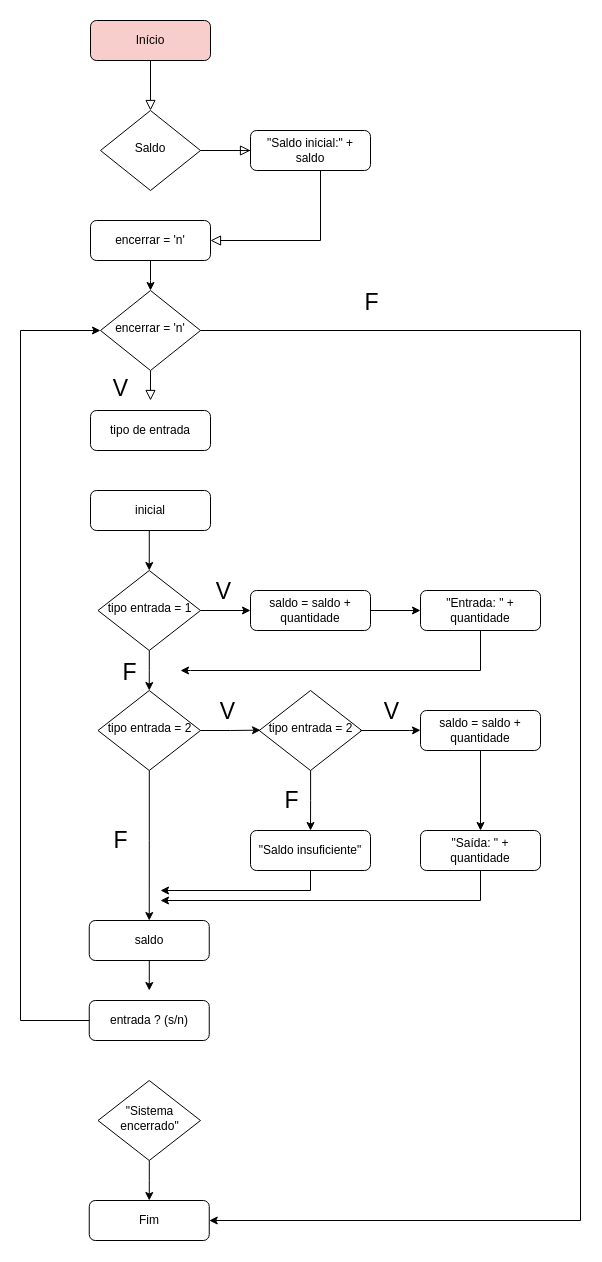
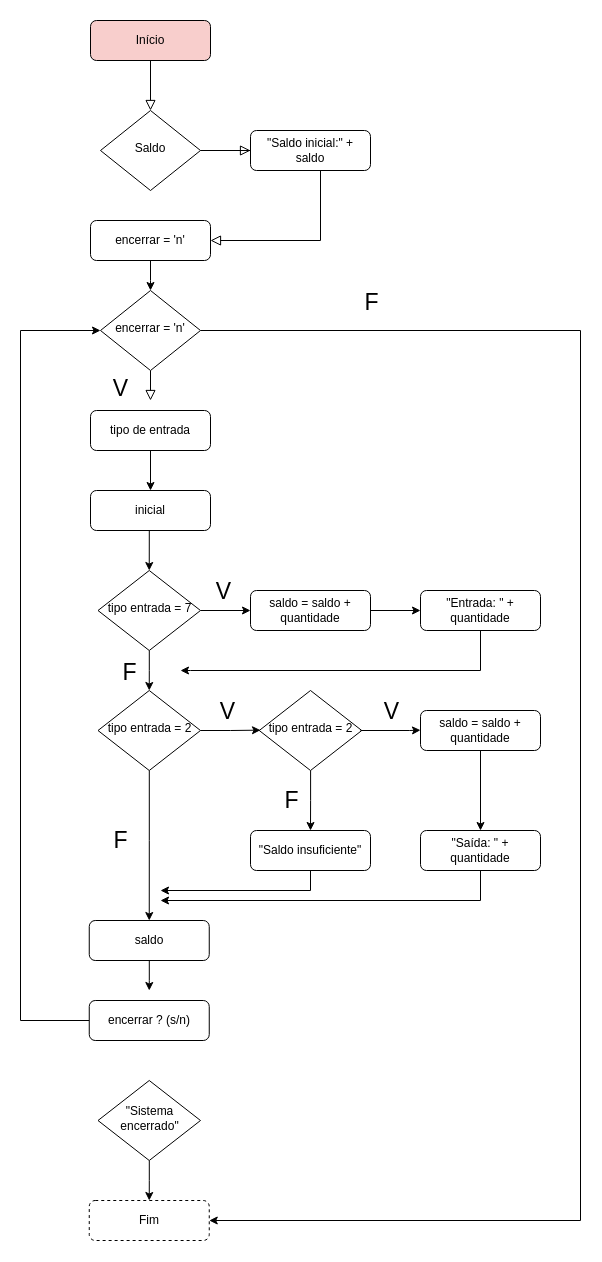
none -> (151, 467)
(150, 609) -> (150, 609)
(150, 1021) -> (150, 1021)
(149, 1221) -> (149, 1221)
